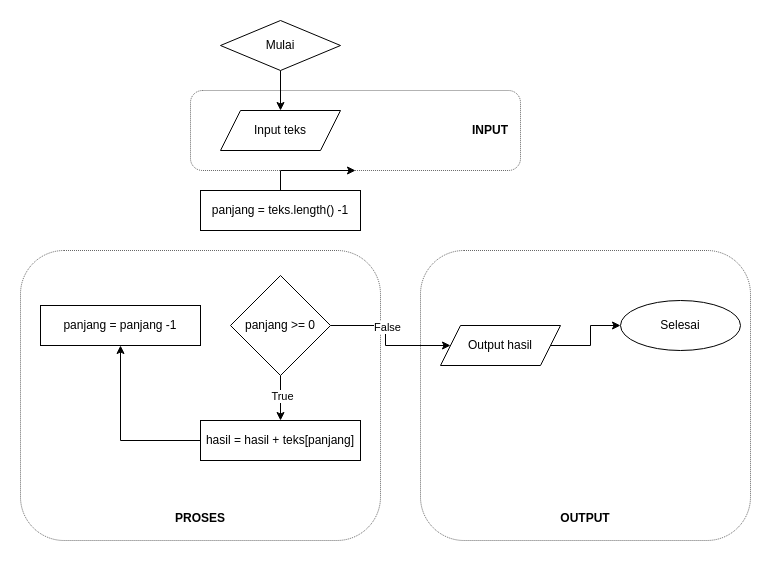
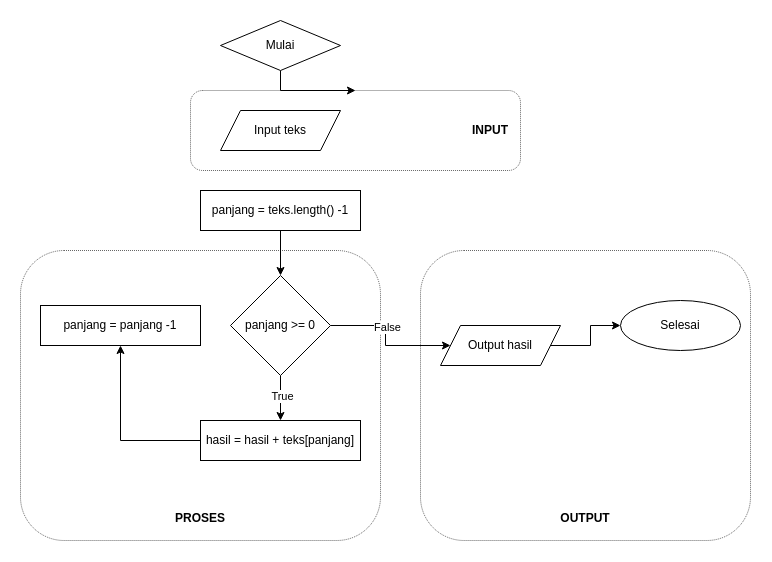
(281, 96) -> (313, 91)
(305, 171) -> (281, 250)
